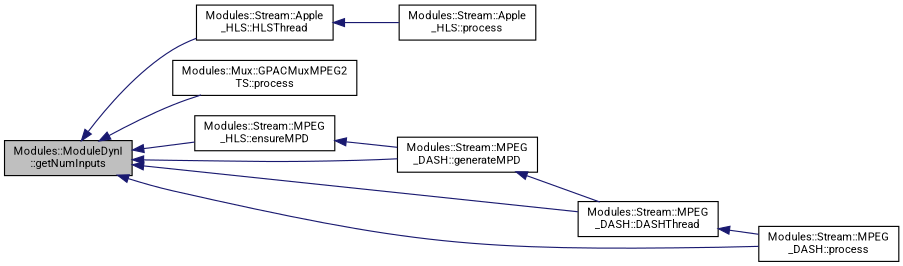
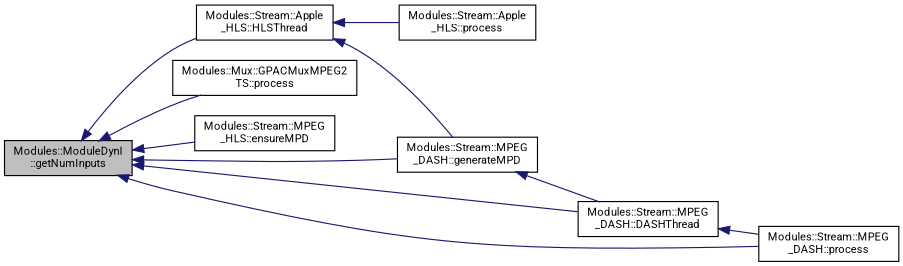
(372, 145) -> (403, 85)
